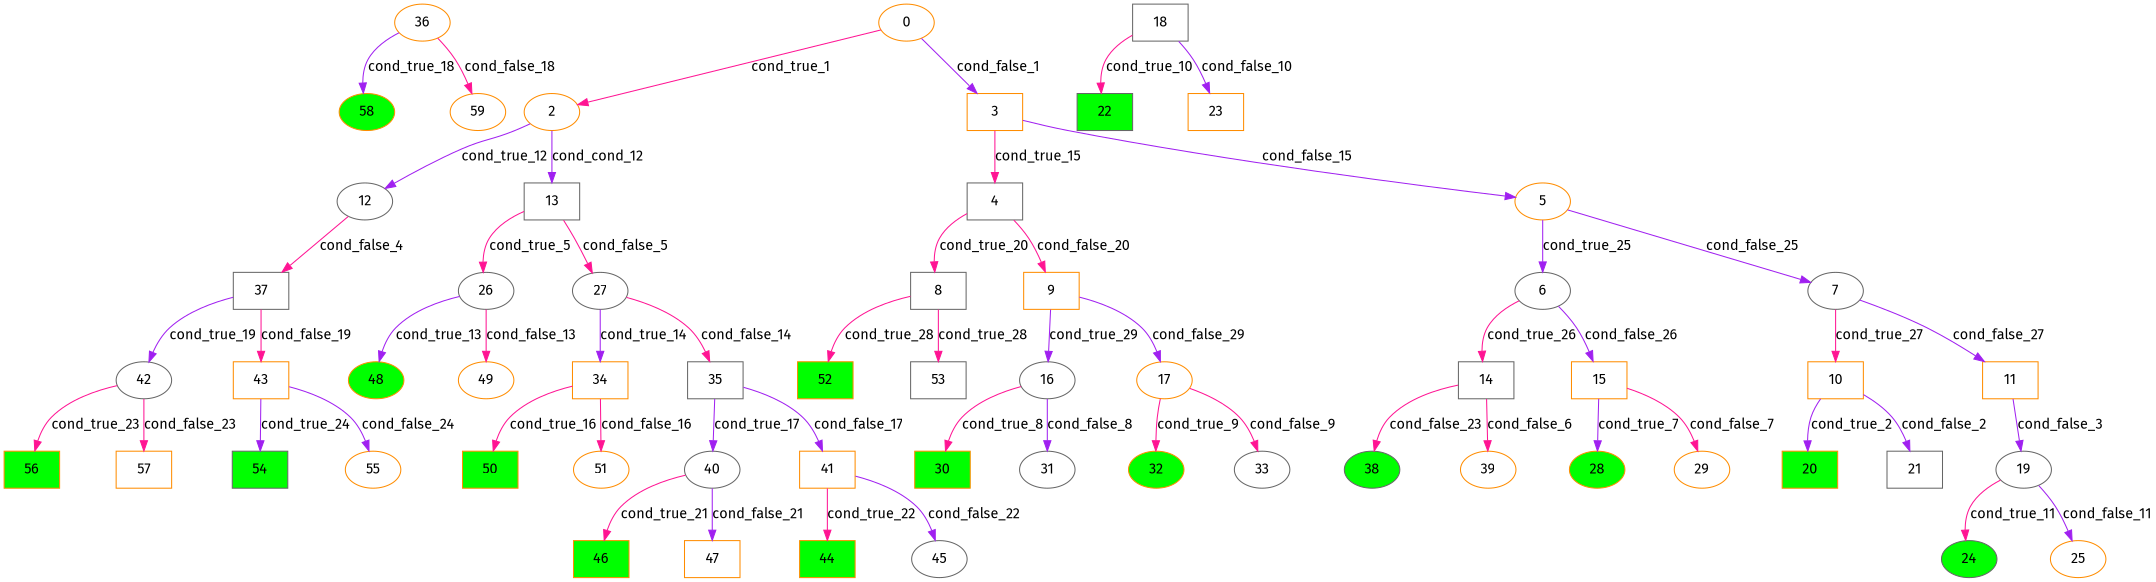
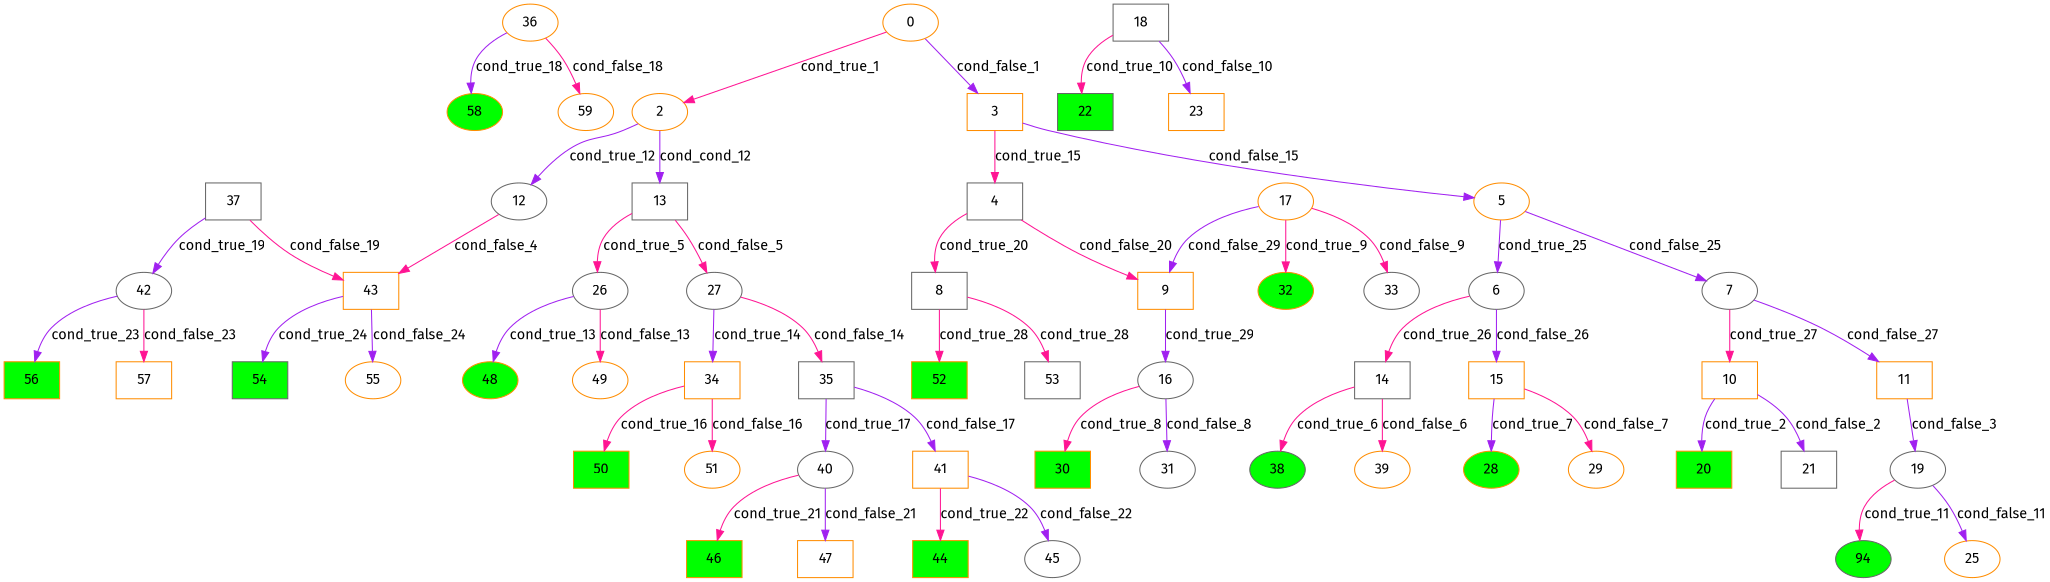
(319, 241) -> (453, 241)
(1125, 315) -> (1208, 224)
(70, 403) -> (70, 314)
(1436, 425) -> (1338, 425)
(1969, 559) -> (1863, 559)
